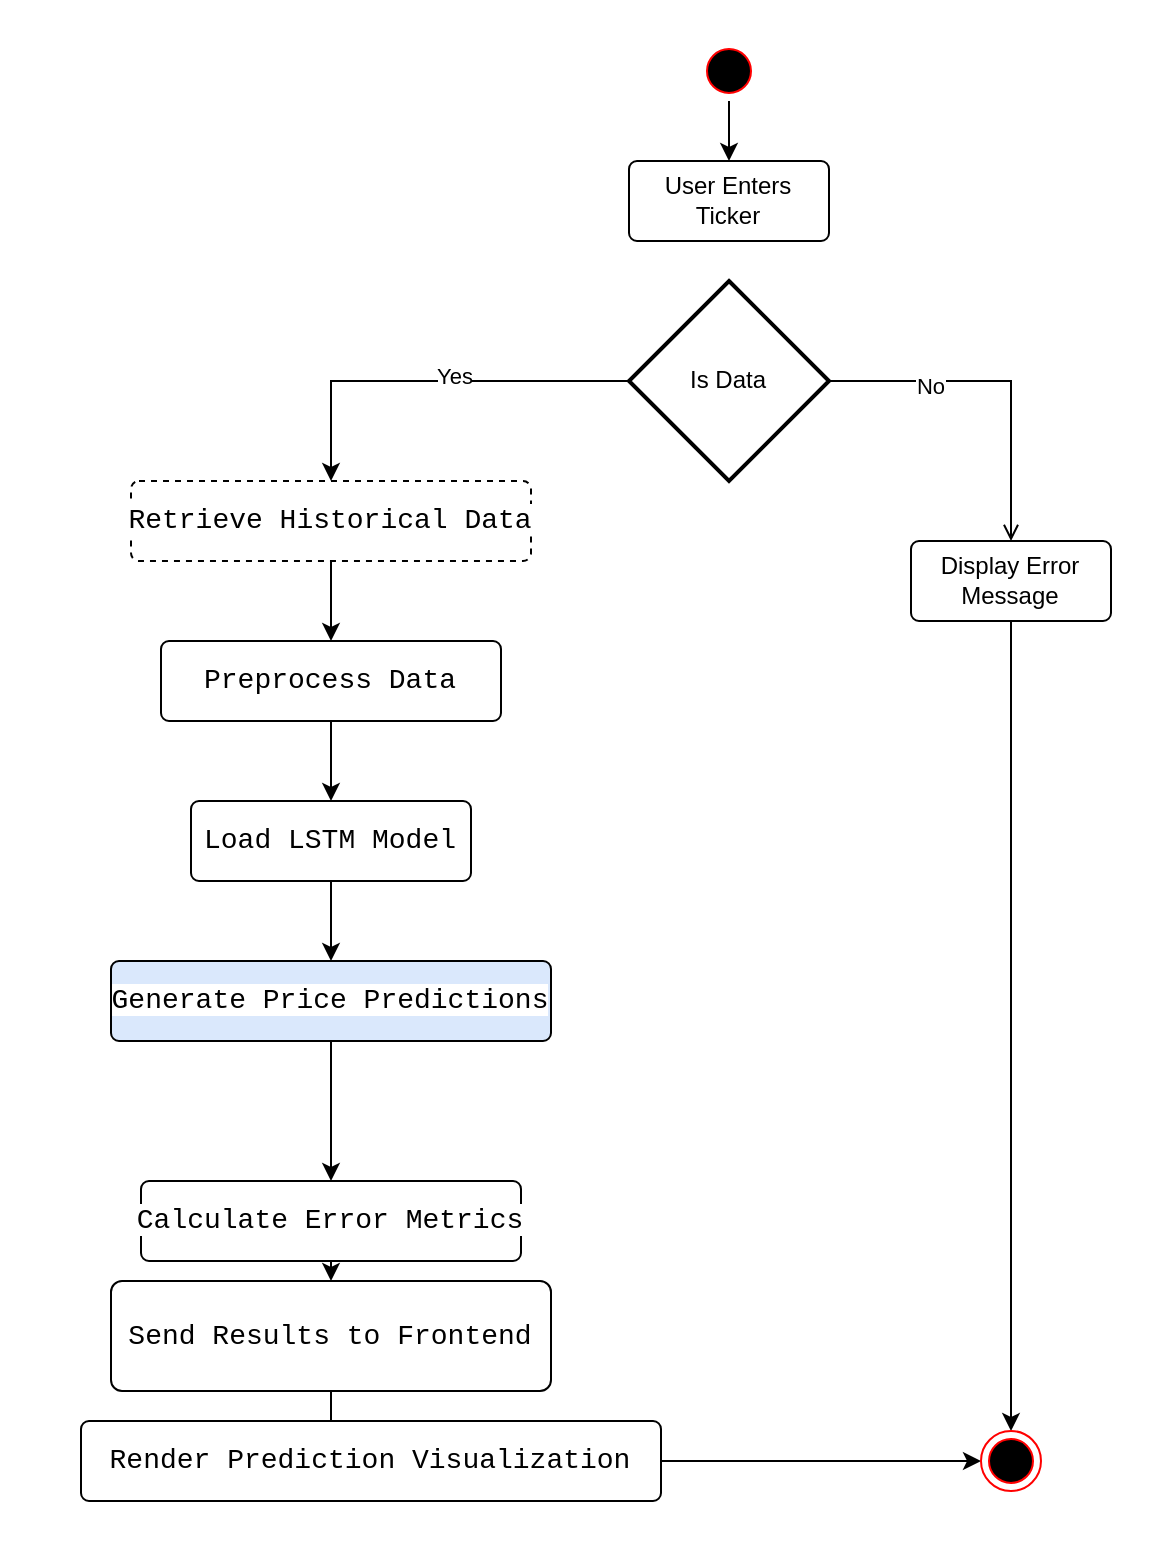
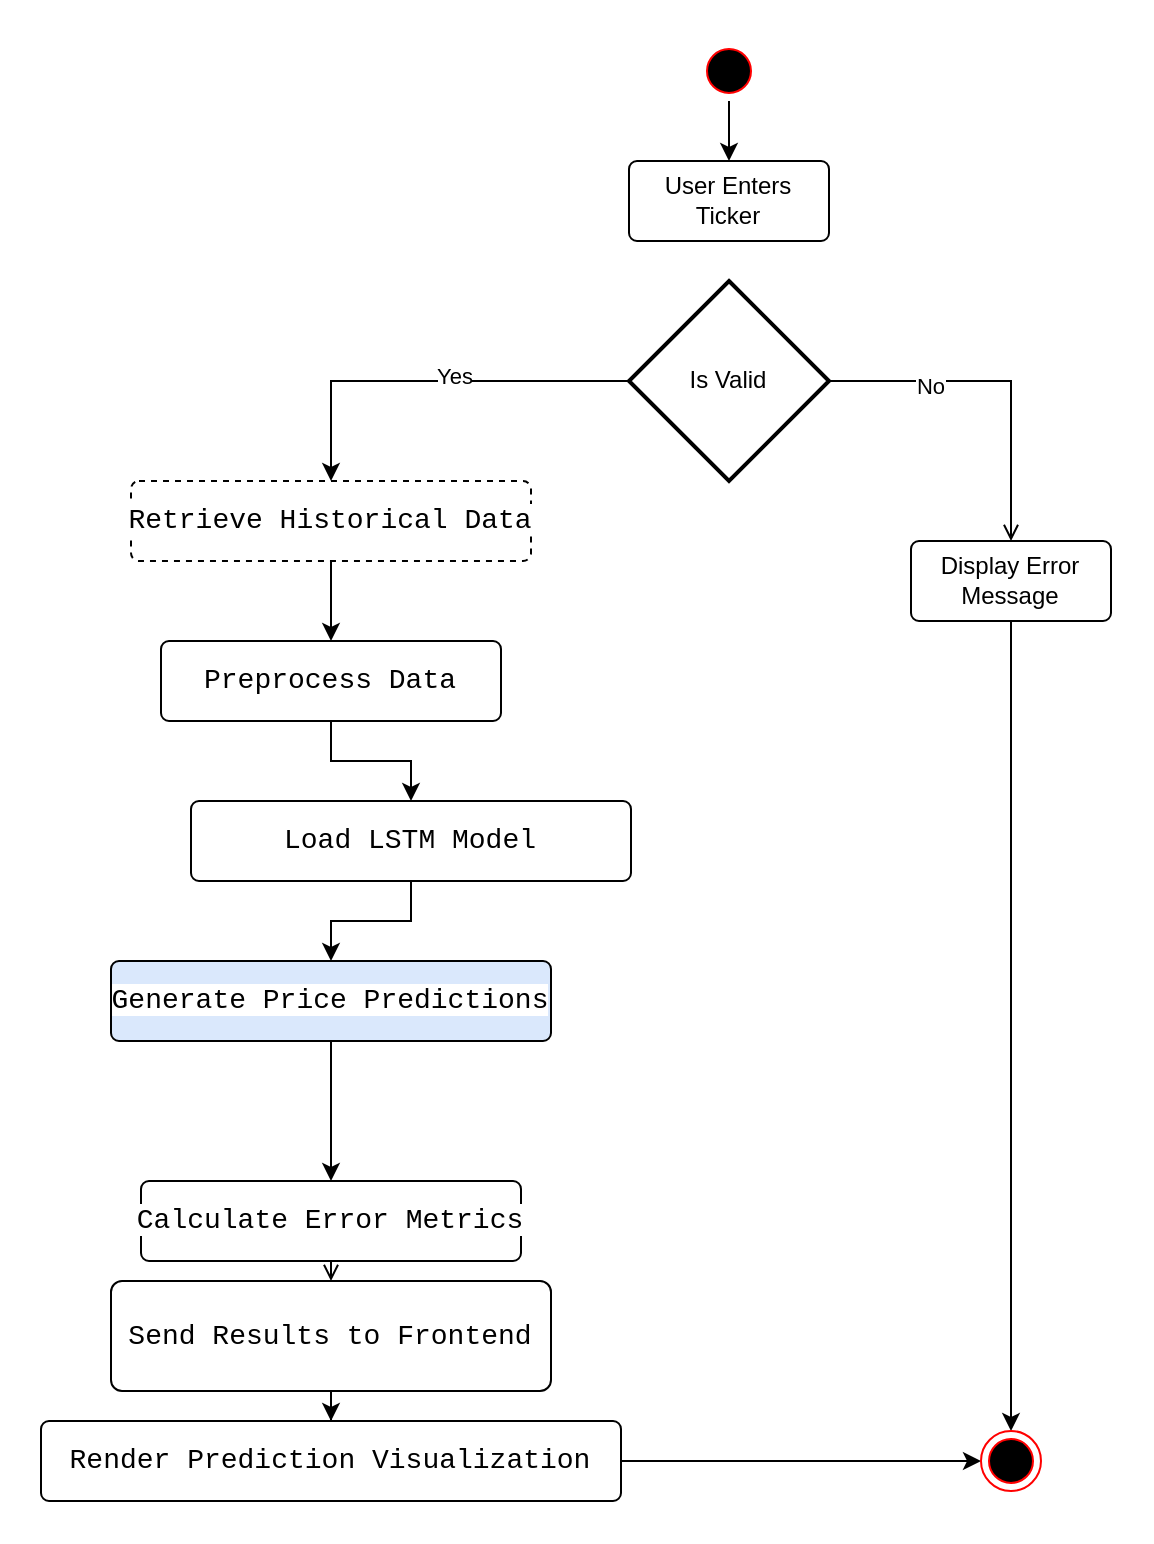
(729, 381) -> (729, 381)
(331, 841) -> (411, 841)
(331, 1266) -> (331, 1269)
(371, 1461) -> (331, 1461)
